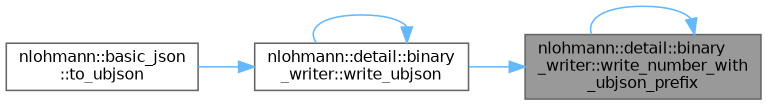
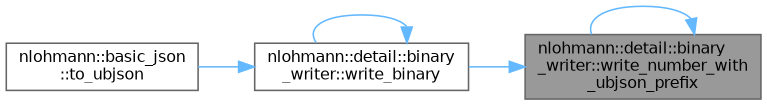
(362, 67) -> (362, 67)
